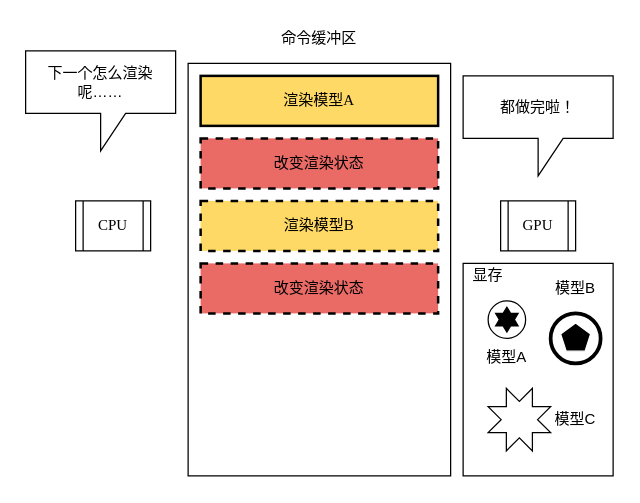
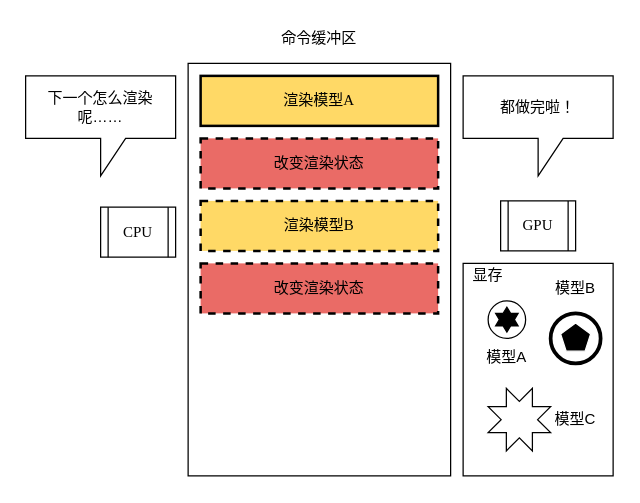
(101, 101) -> (101, 126)
(113, 226) -> (138, 232)
